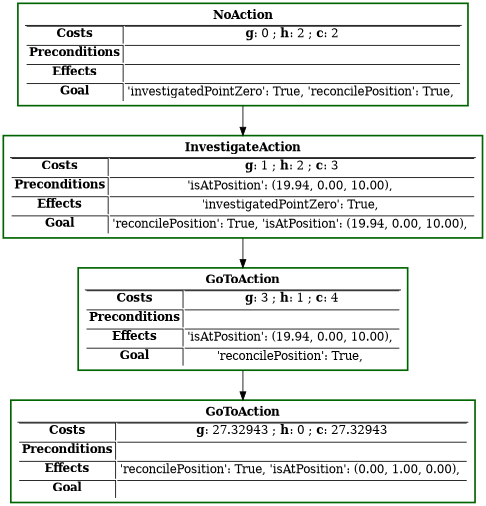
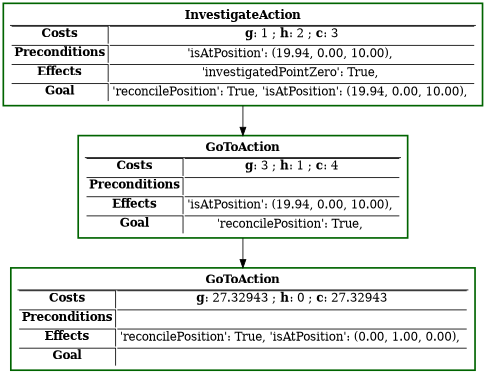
(243, 54) -> none
